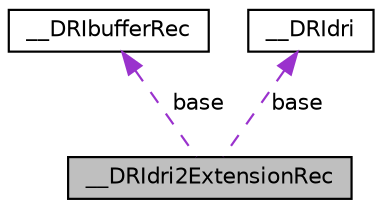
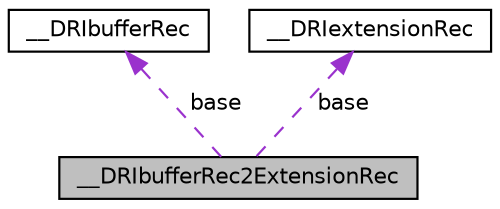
(311, 31) -> (370, 31)
(210, 178) -> (238, 178)
